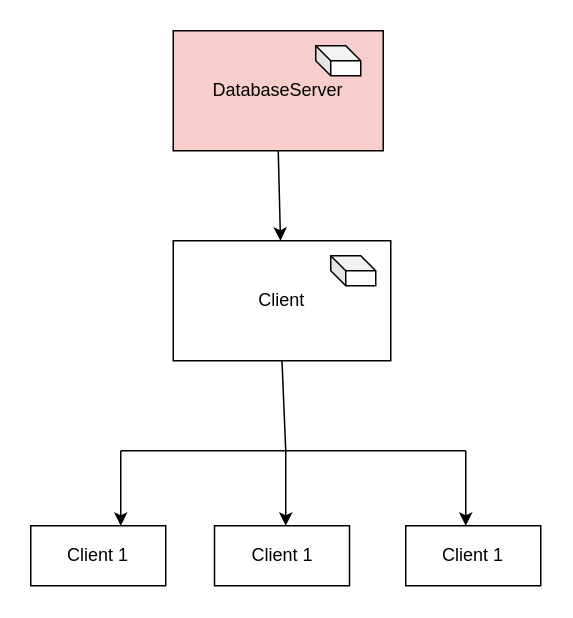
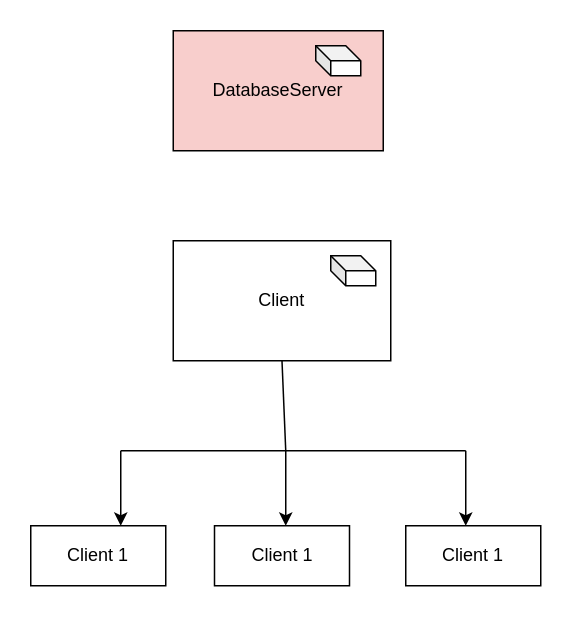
(279, 191) -> none
